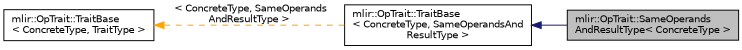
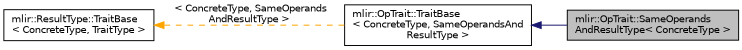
(79, 25) -> (79, 25)
